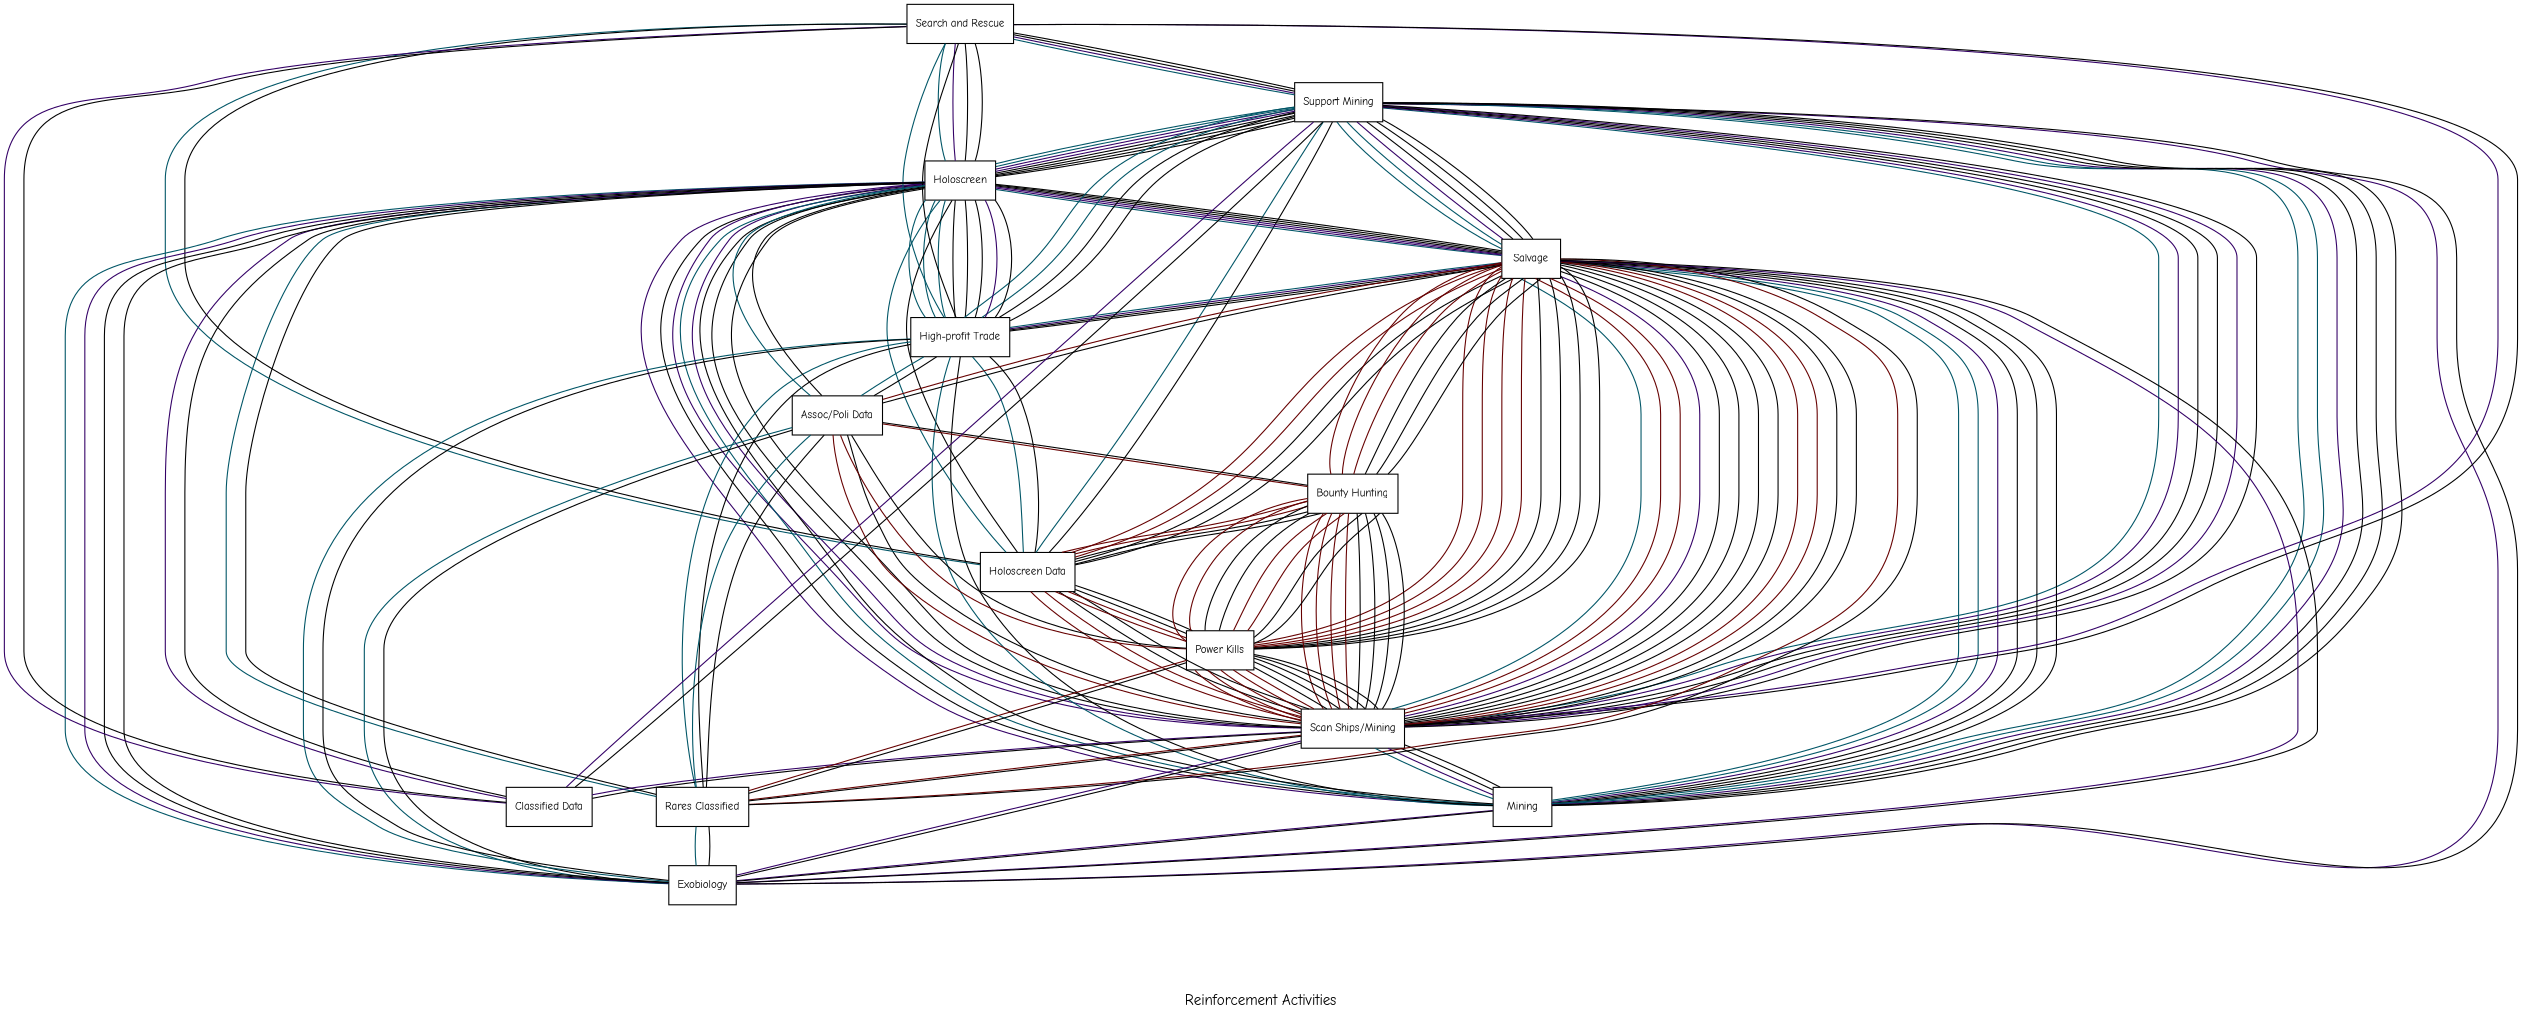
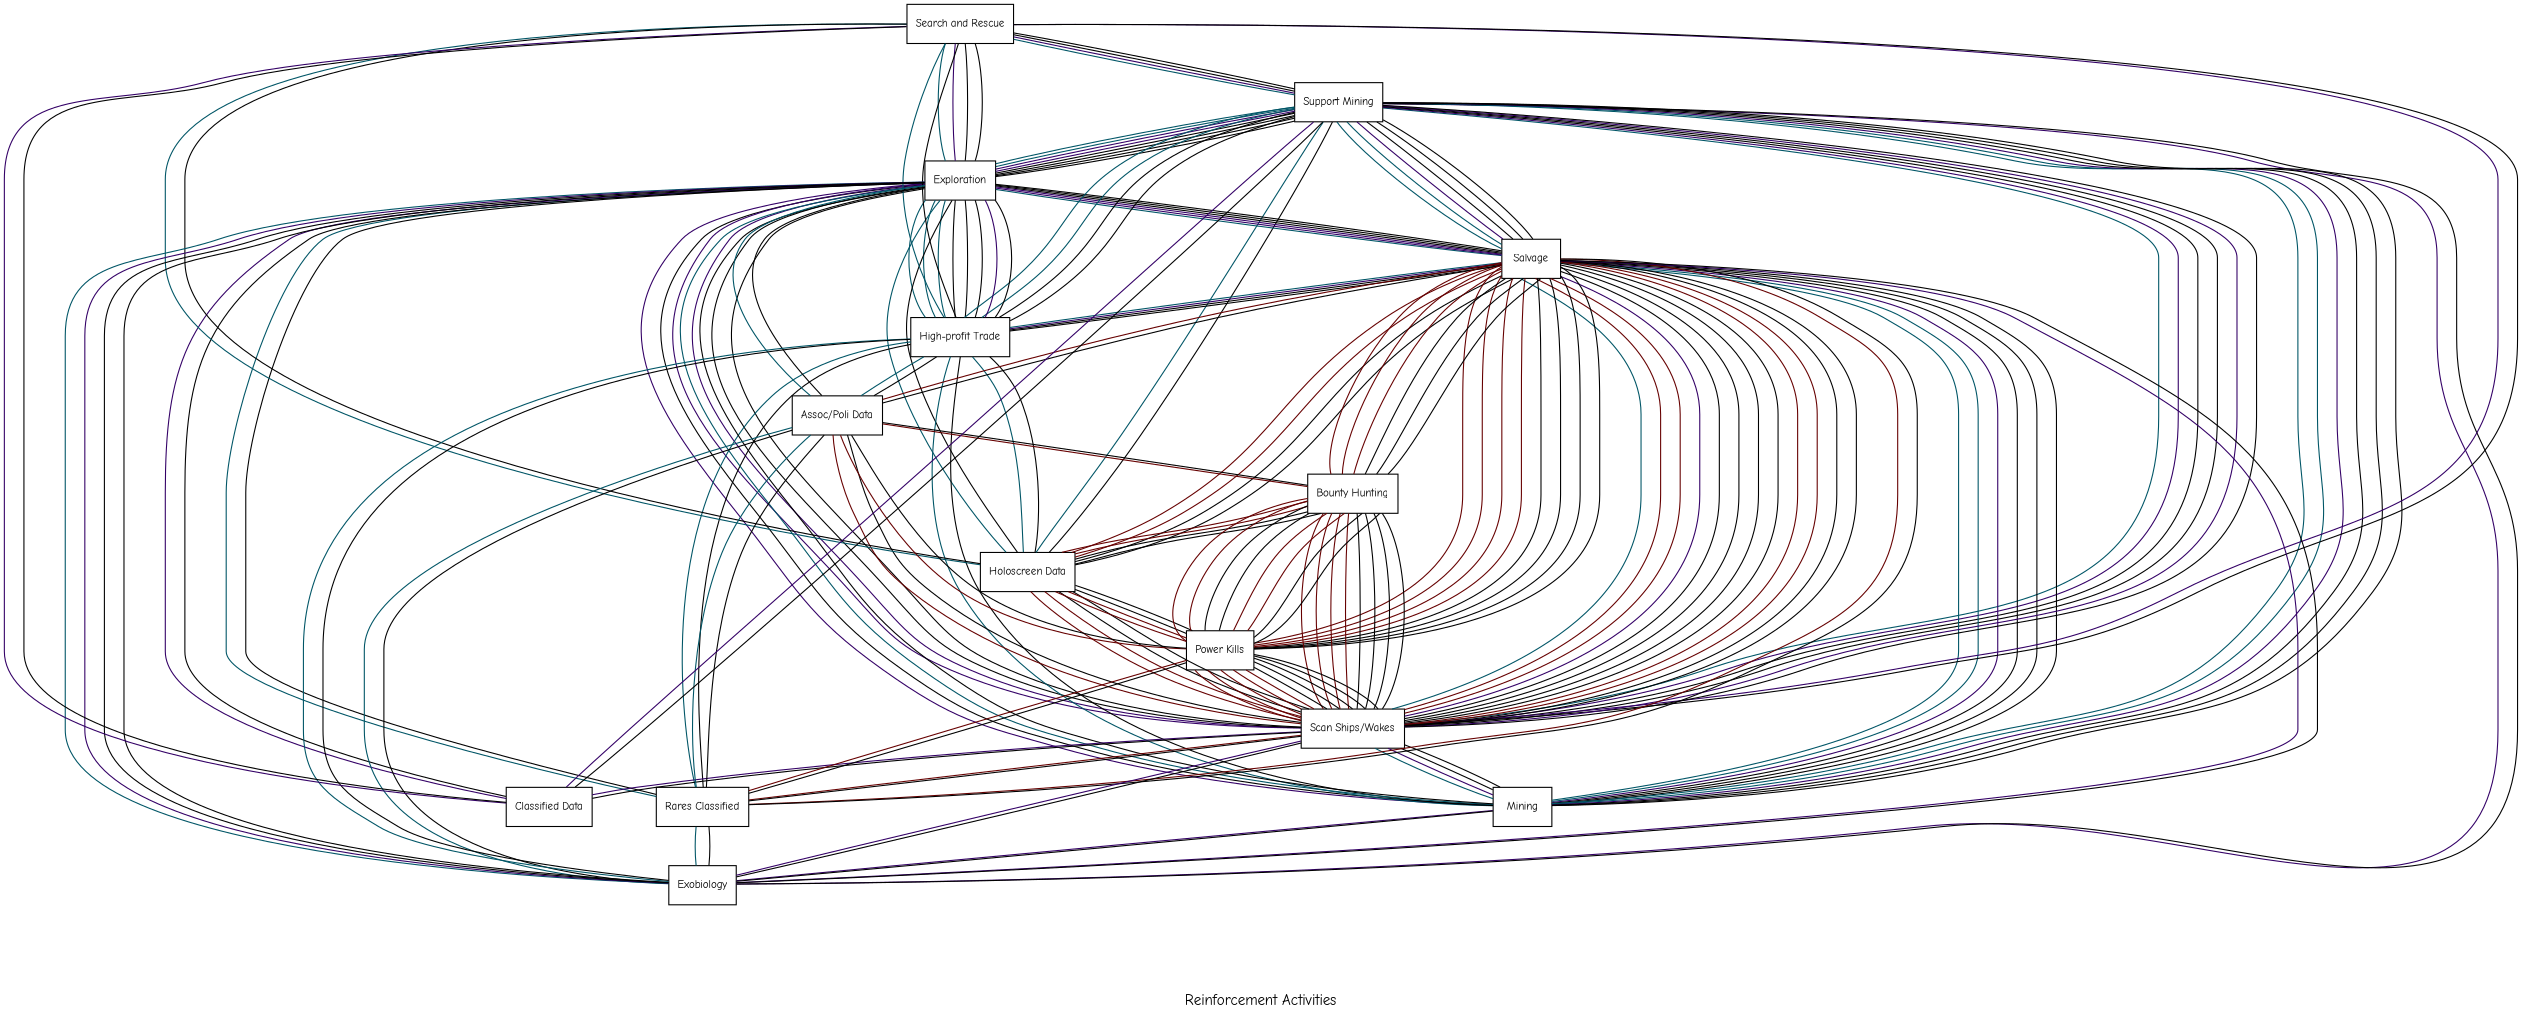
(960, 181) -> (960, 181)
(1353, 729) -> (1353, 729)
